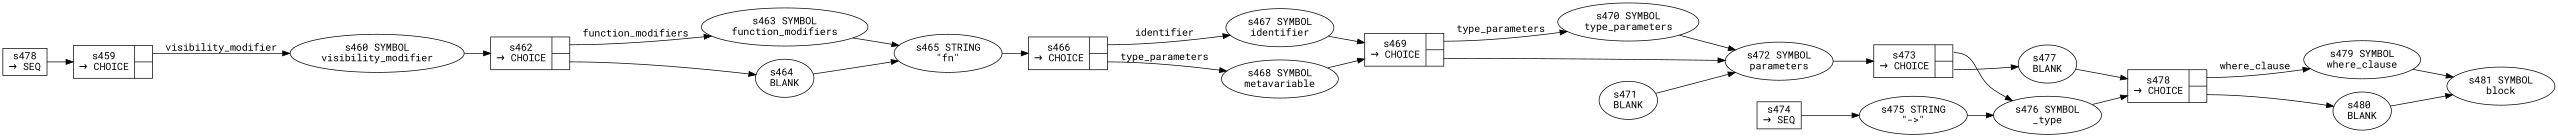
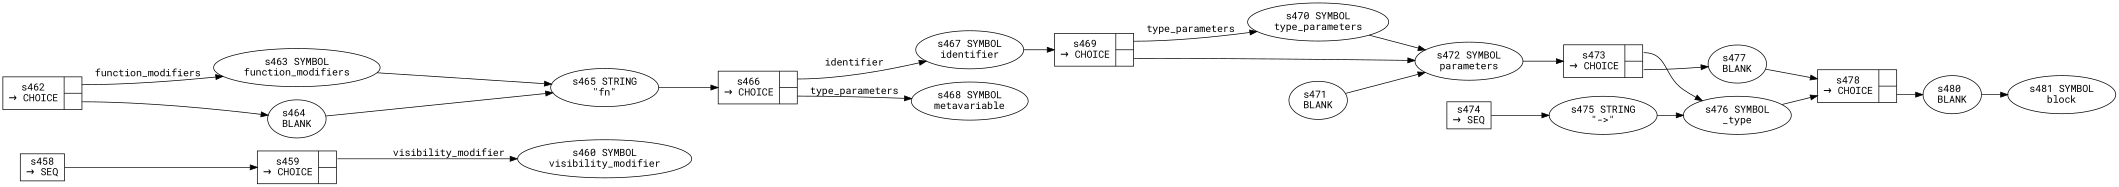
(474, 53) -> none
(2362, 60) -> none
(25, 62) -> (42, 167)
(1343, 64) -> none
